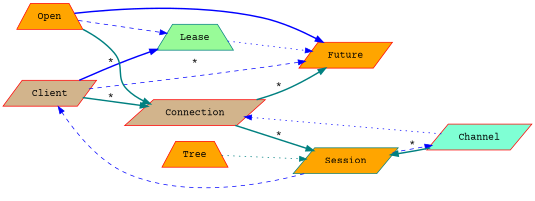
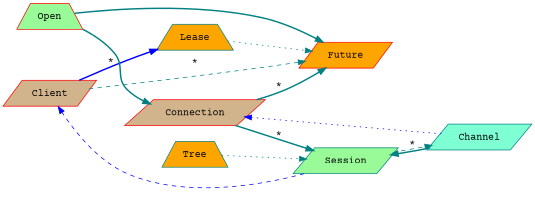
(198, 9) -> (198, 9)
(50, 16) -> (50, 16)
(119, 26) -> none
(195, 37) -> (195, 37)
(266, 46) -> (266, 46)
(194, 76) -> (194, 76)
(112, 101) -> none
(479, 137) -> (479, 137)
(409, 150) -> (409, 150)
(195, 154) -> (195, 154)
(346, 161) -> (346, 161)
